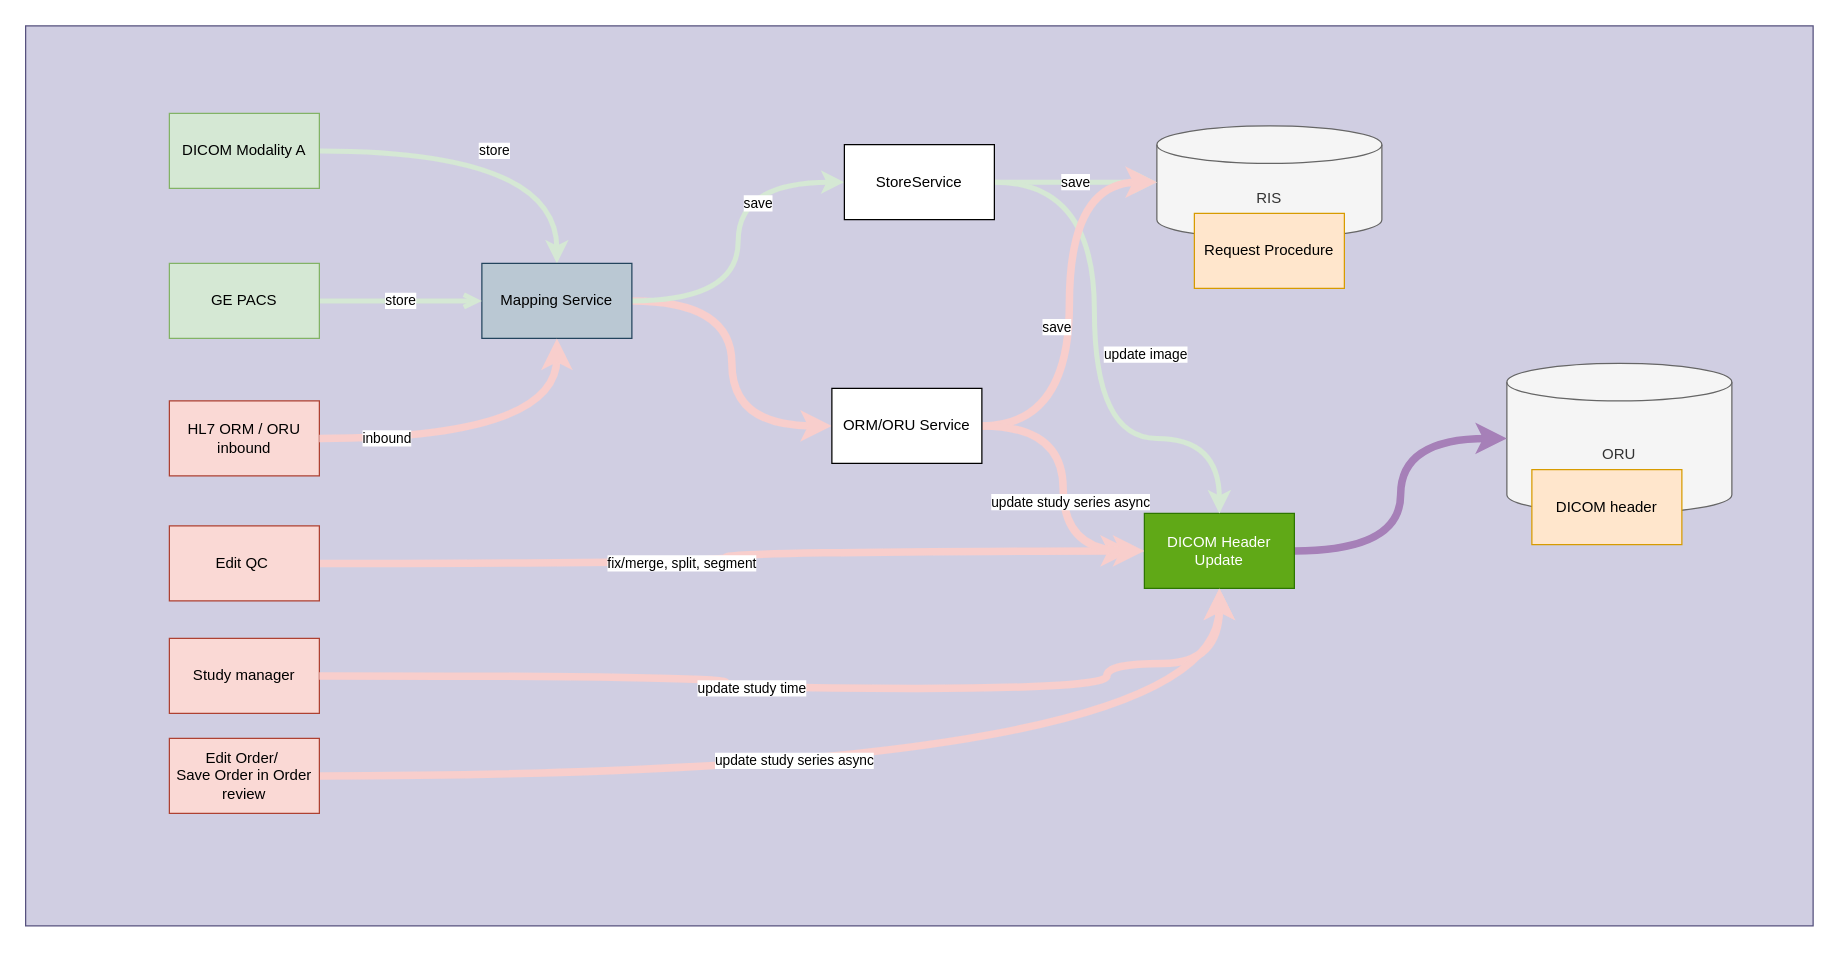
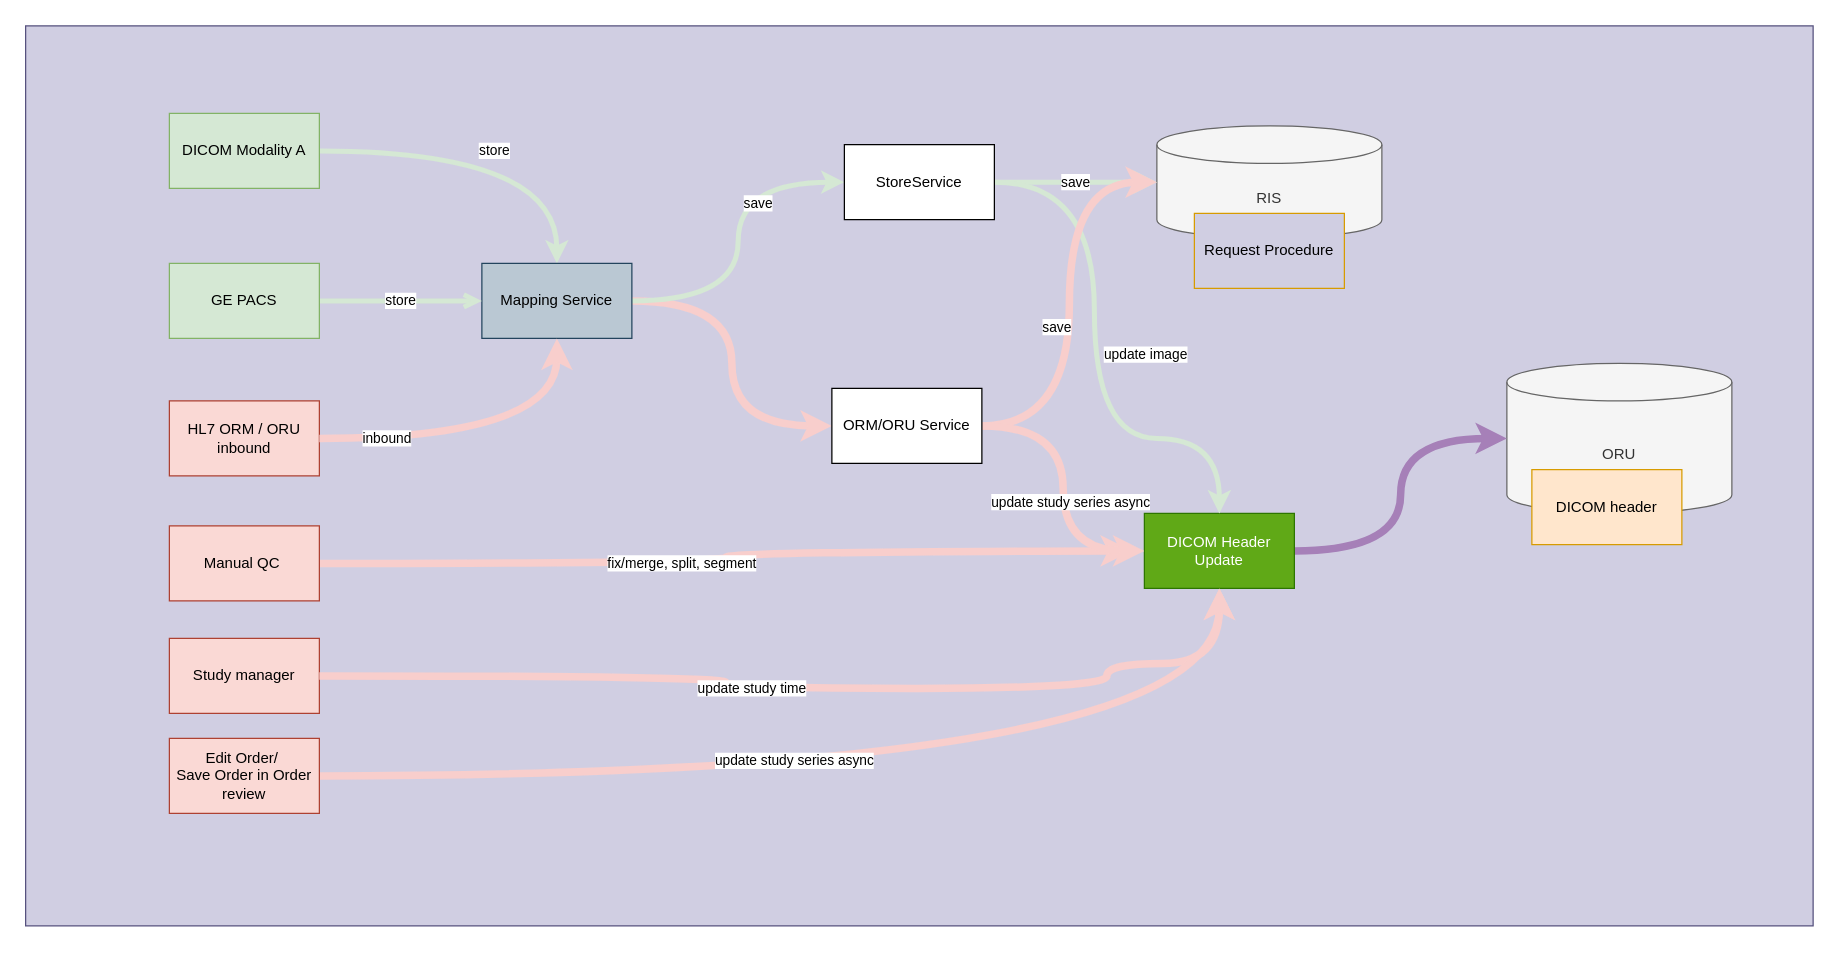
(1269, 251) -> (1269, 251)
(244, 563) -> (244, 563)
